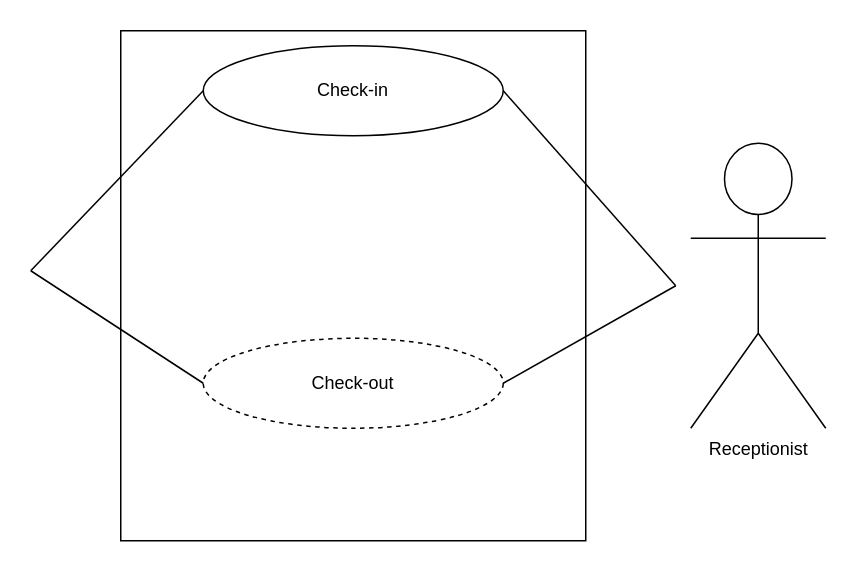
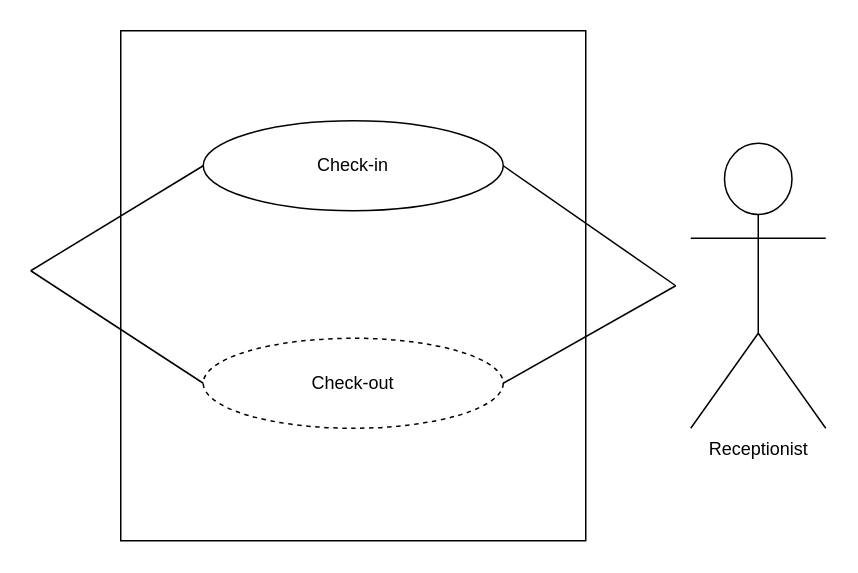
(353, 91) -> (353, 166)
